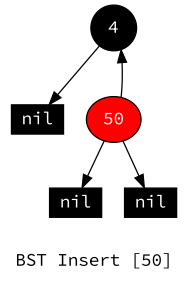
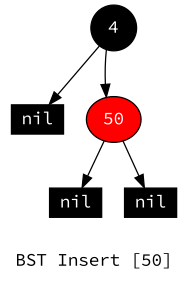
(122, 80) -> (105, 67)
